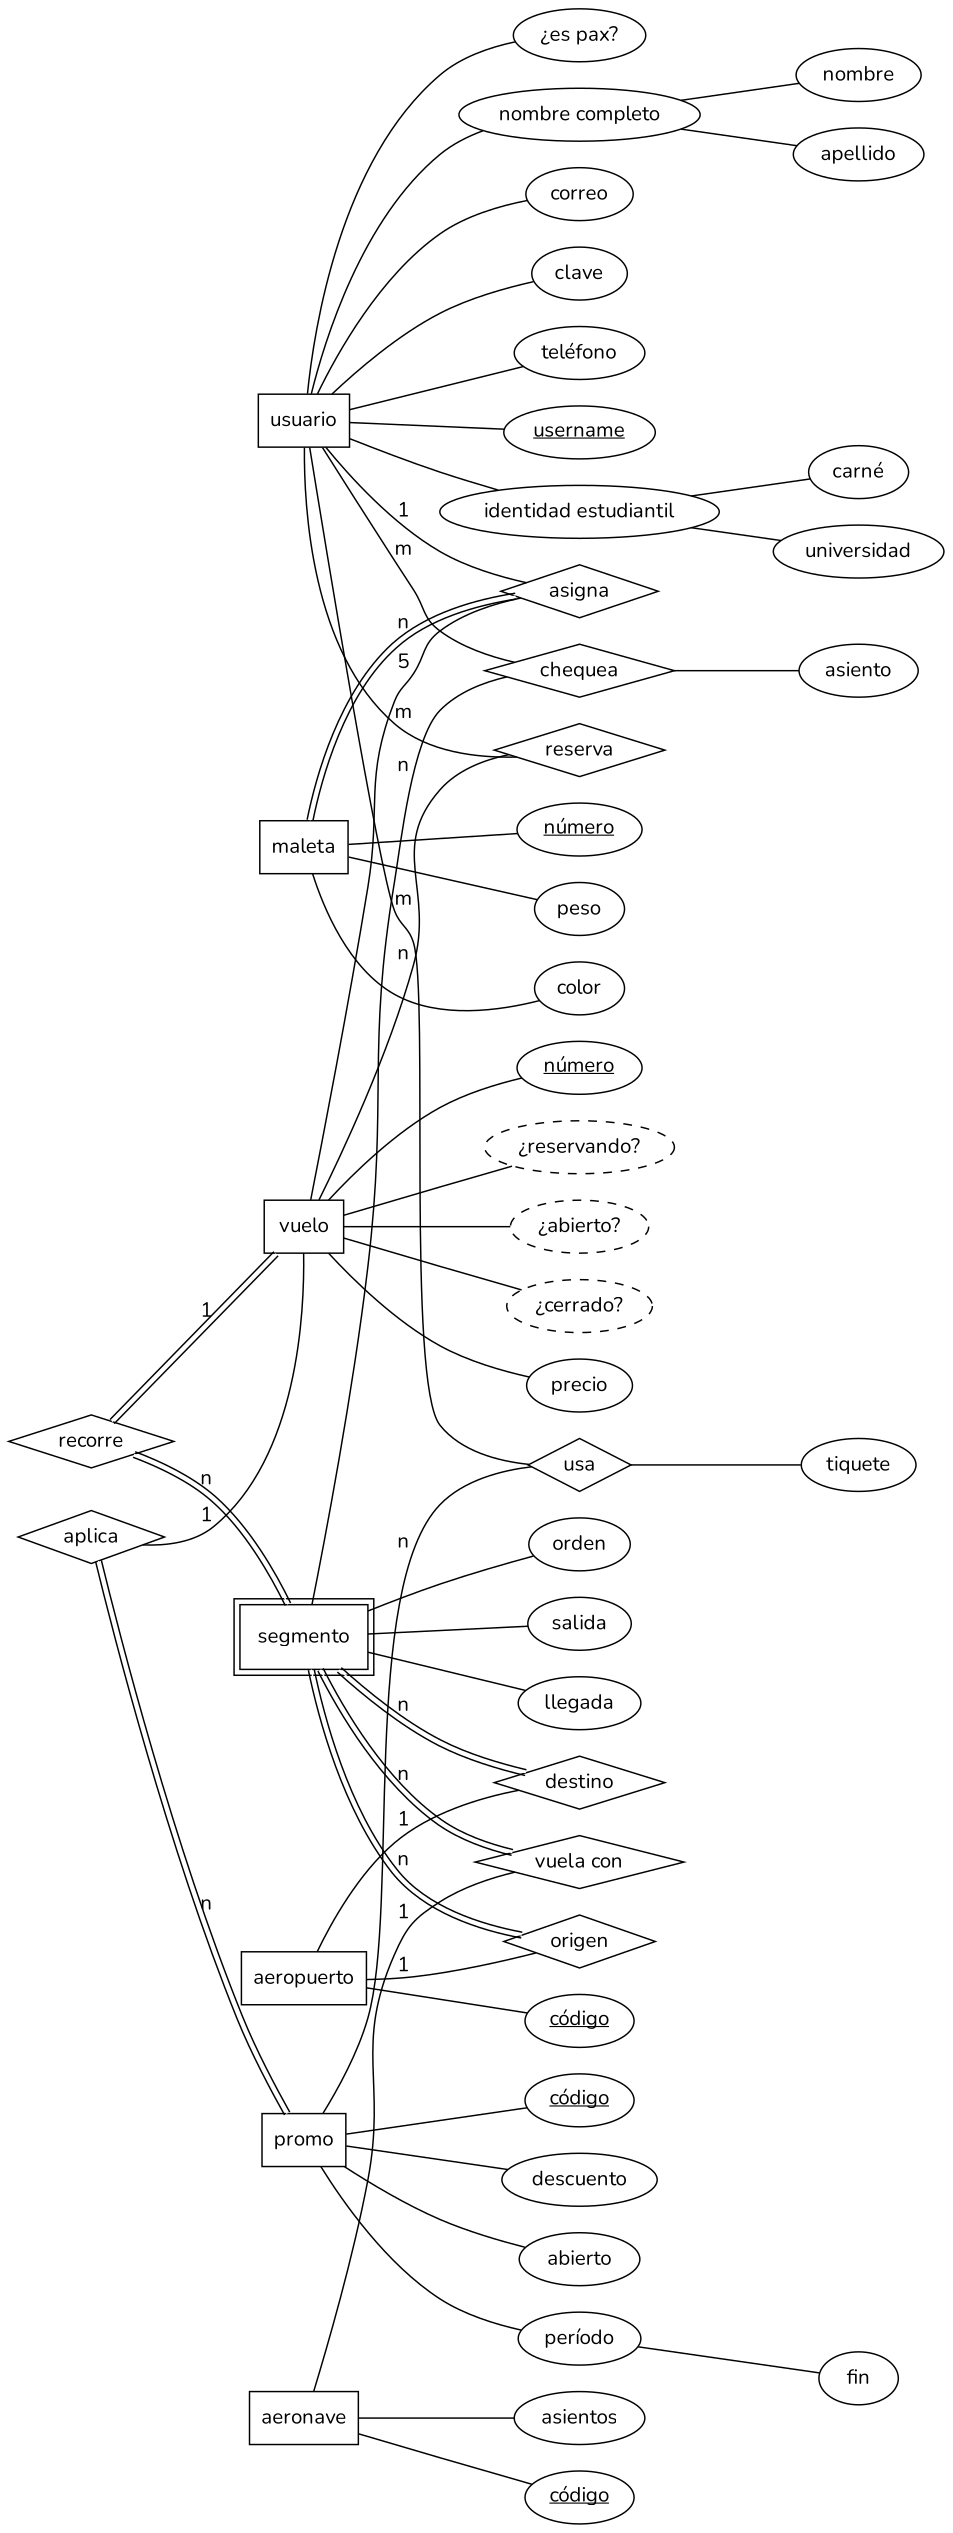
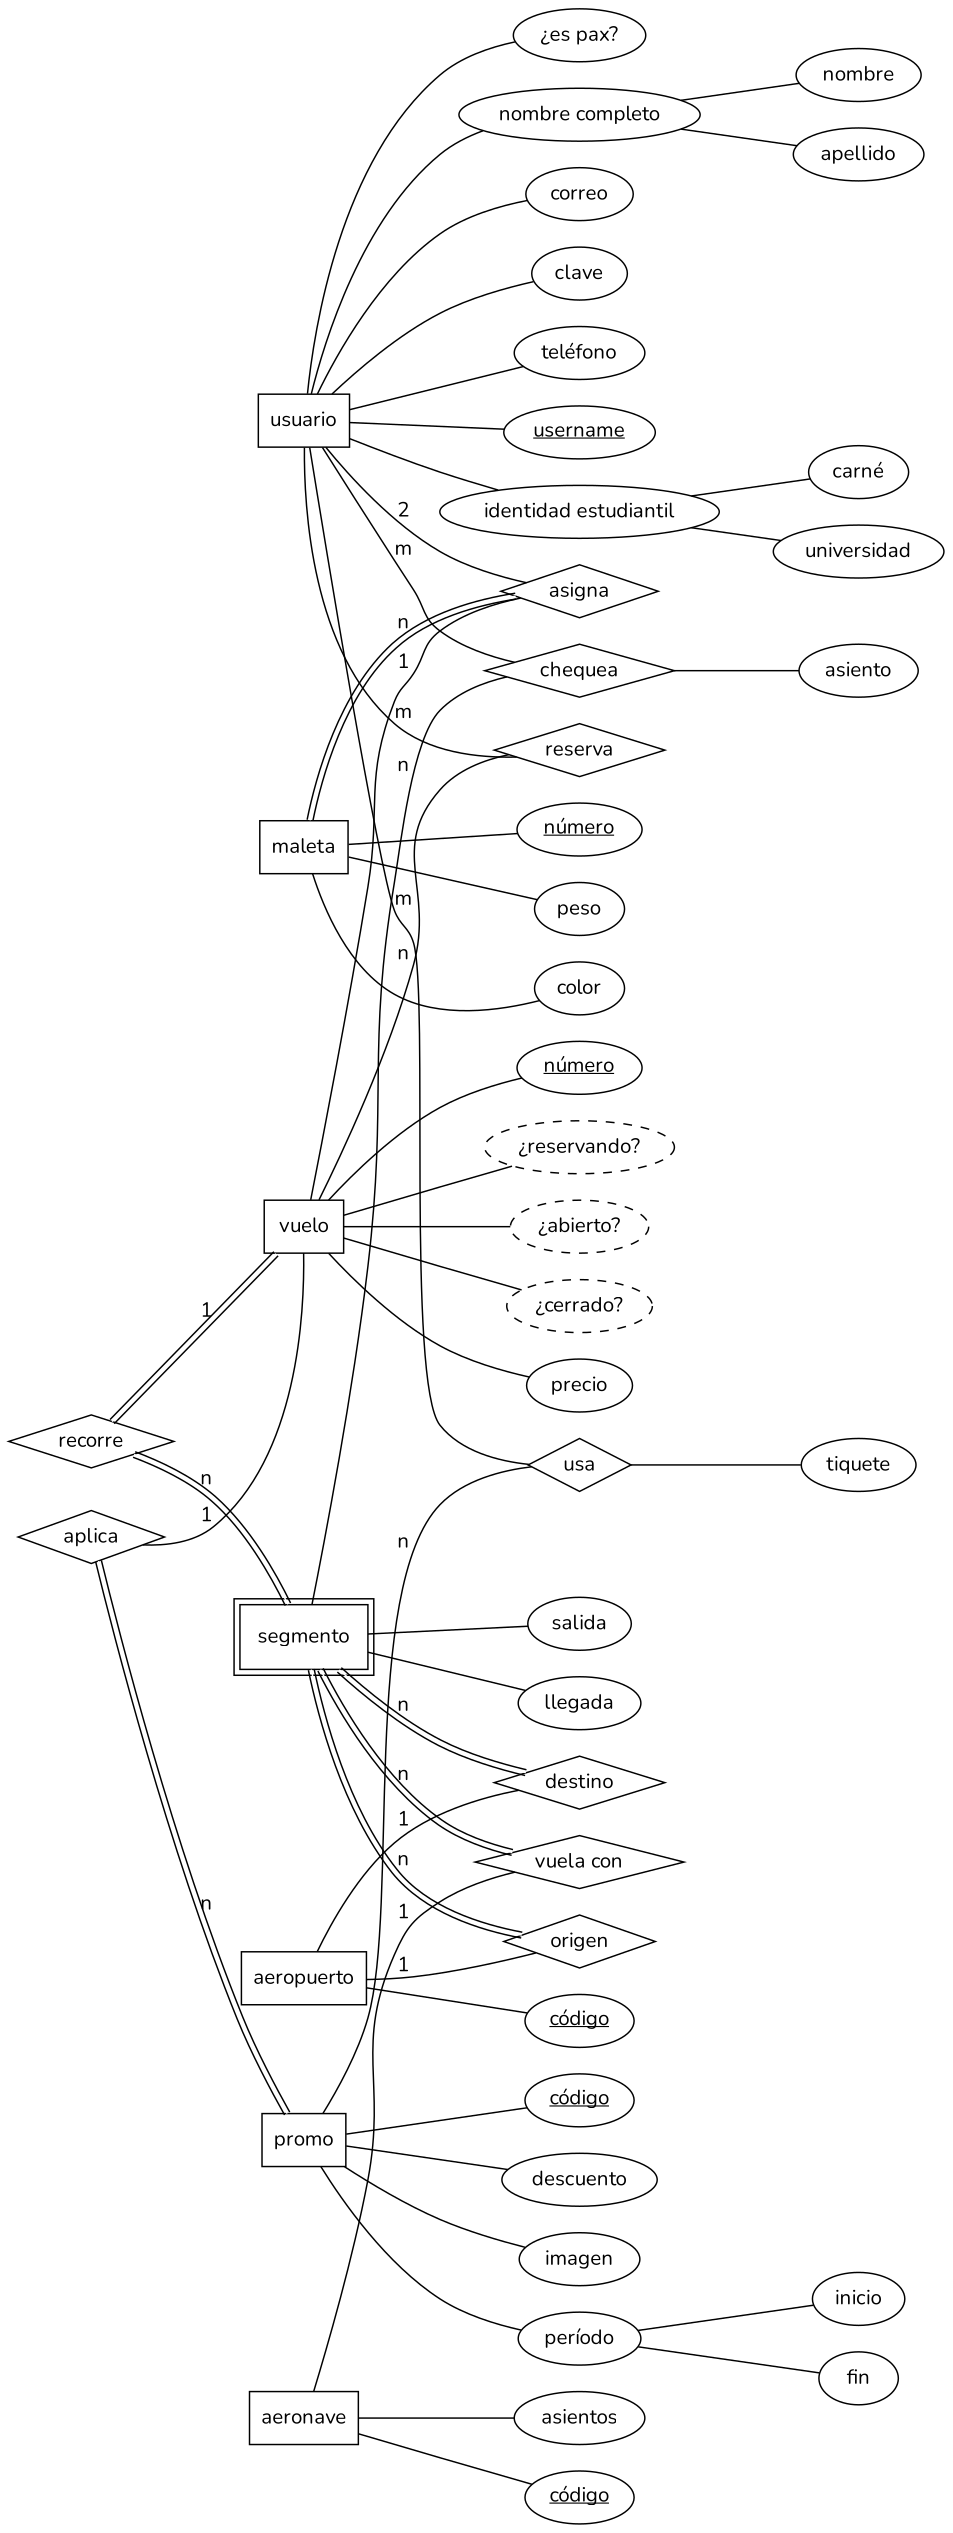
(404, 511) -> (404, 511)
(404, 663) -> (404, 663)
(580, 1544) -> none
(580, 2259) -> (580, 2259)
none -> (859, 2299)
